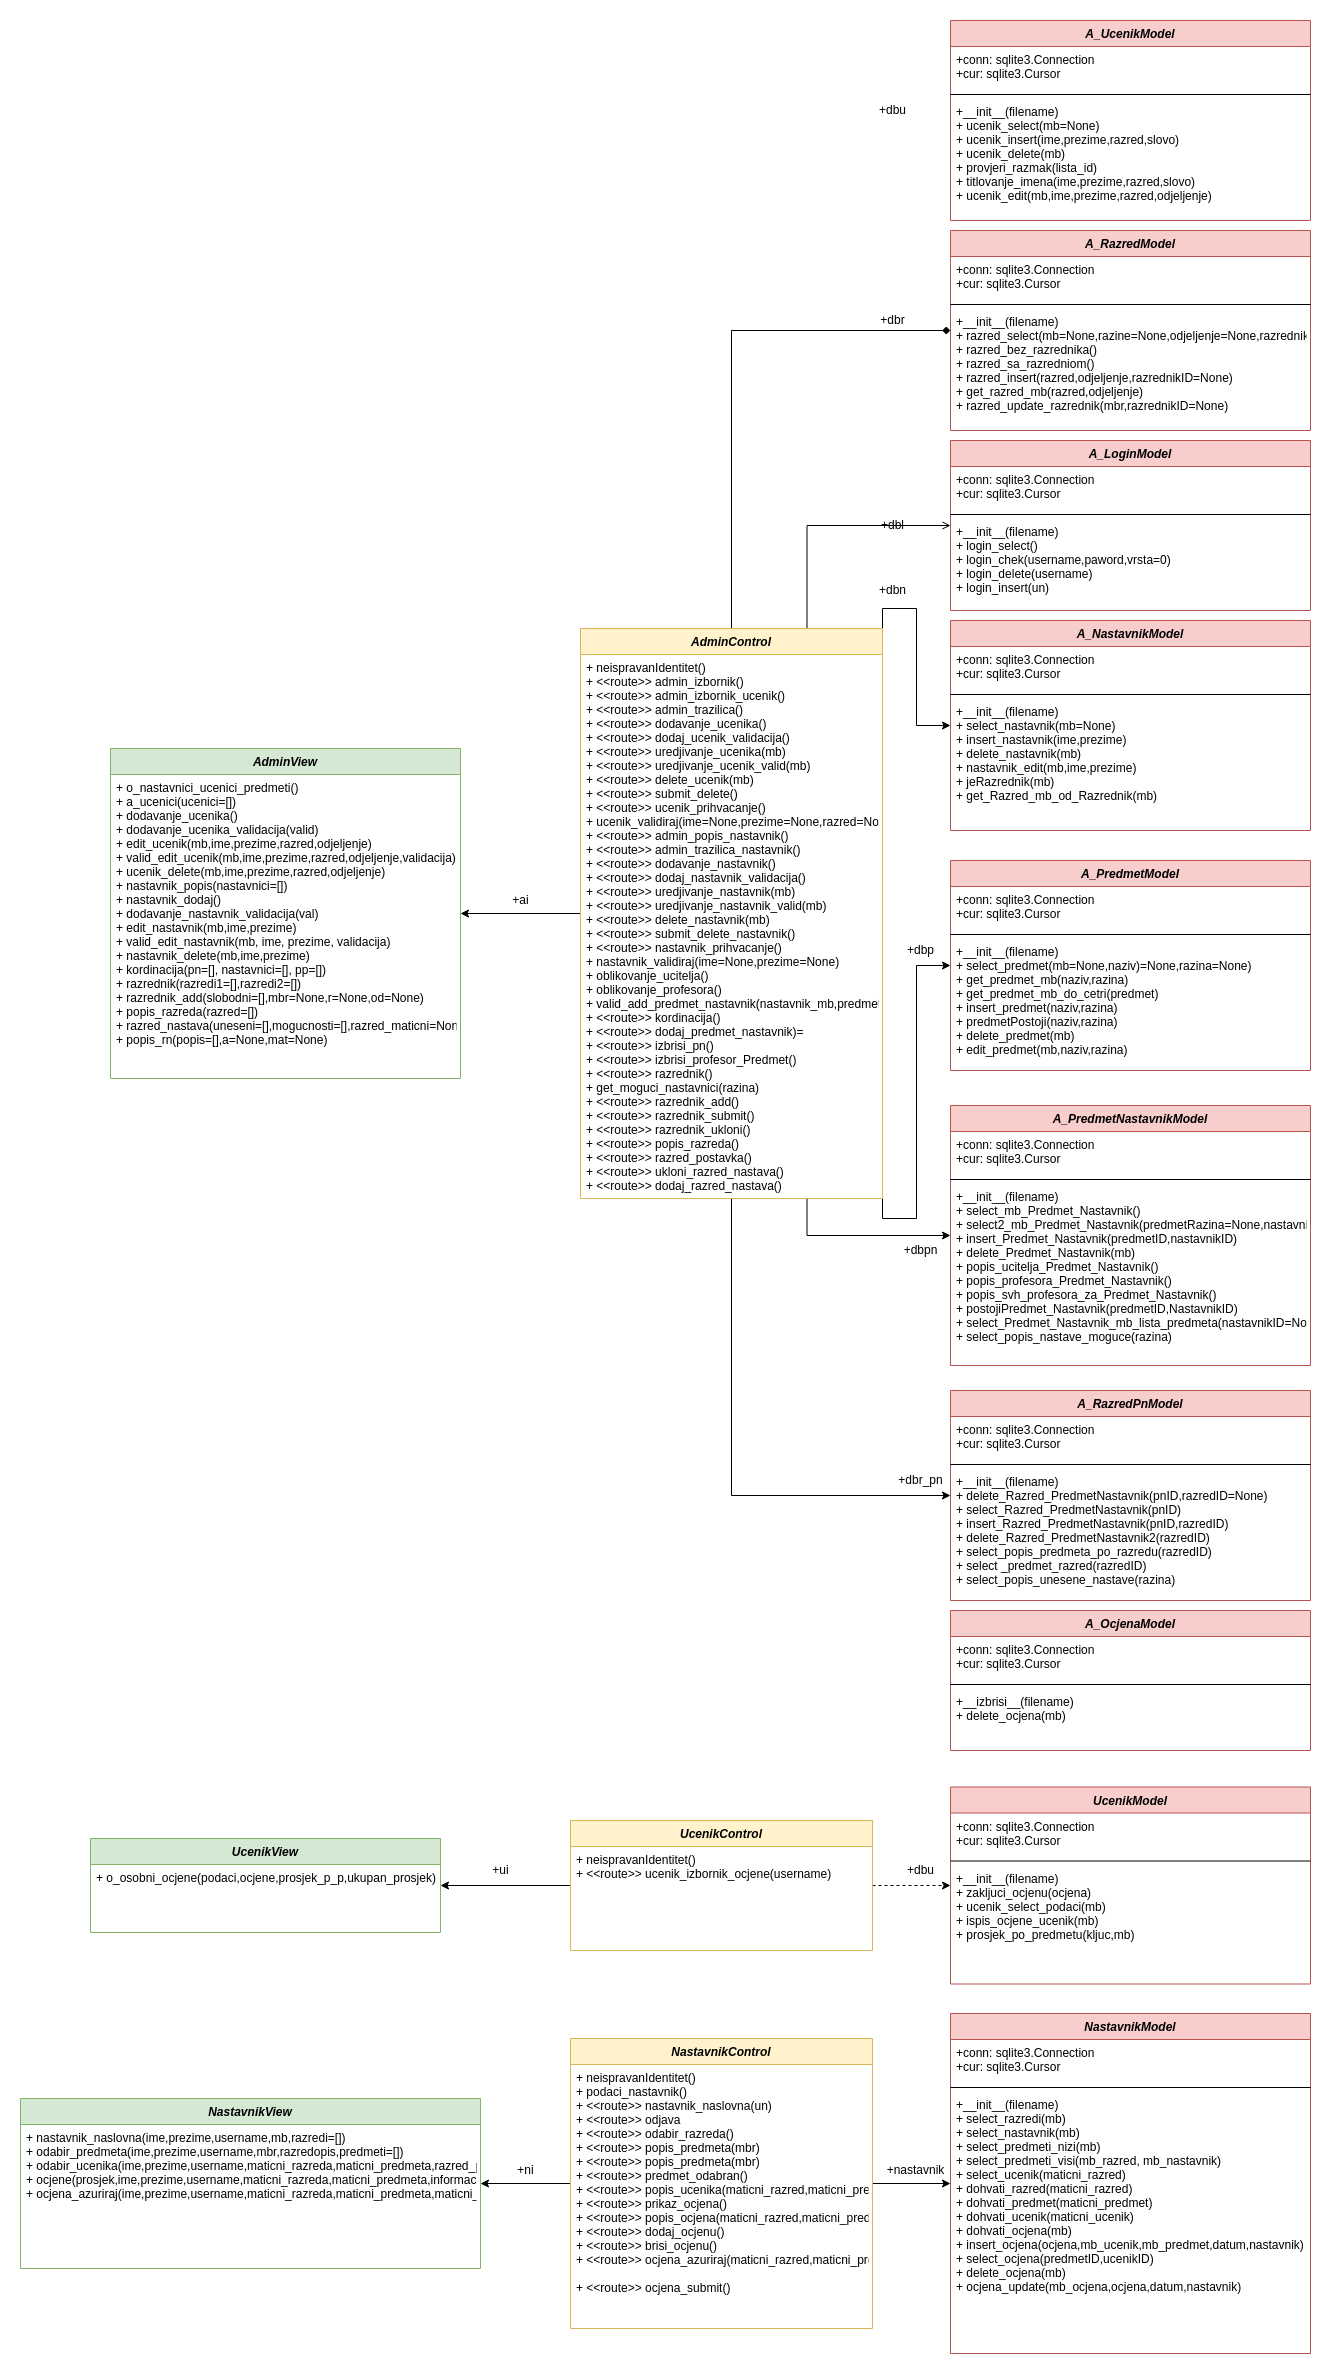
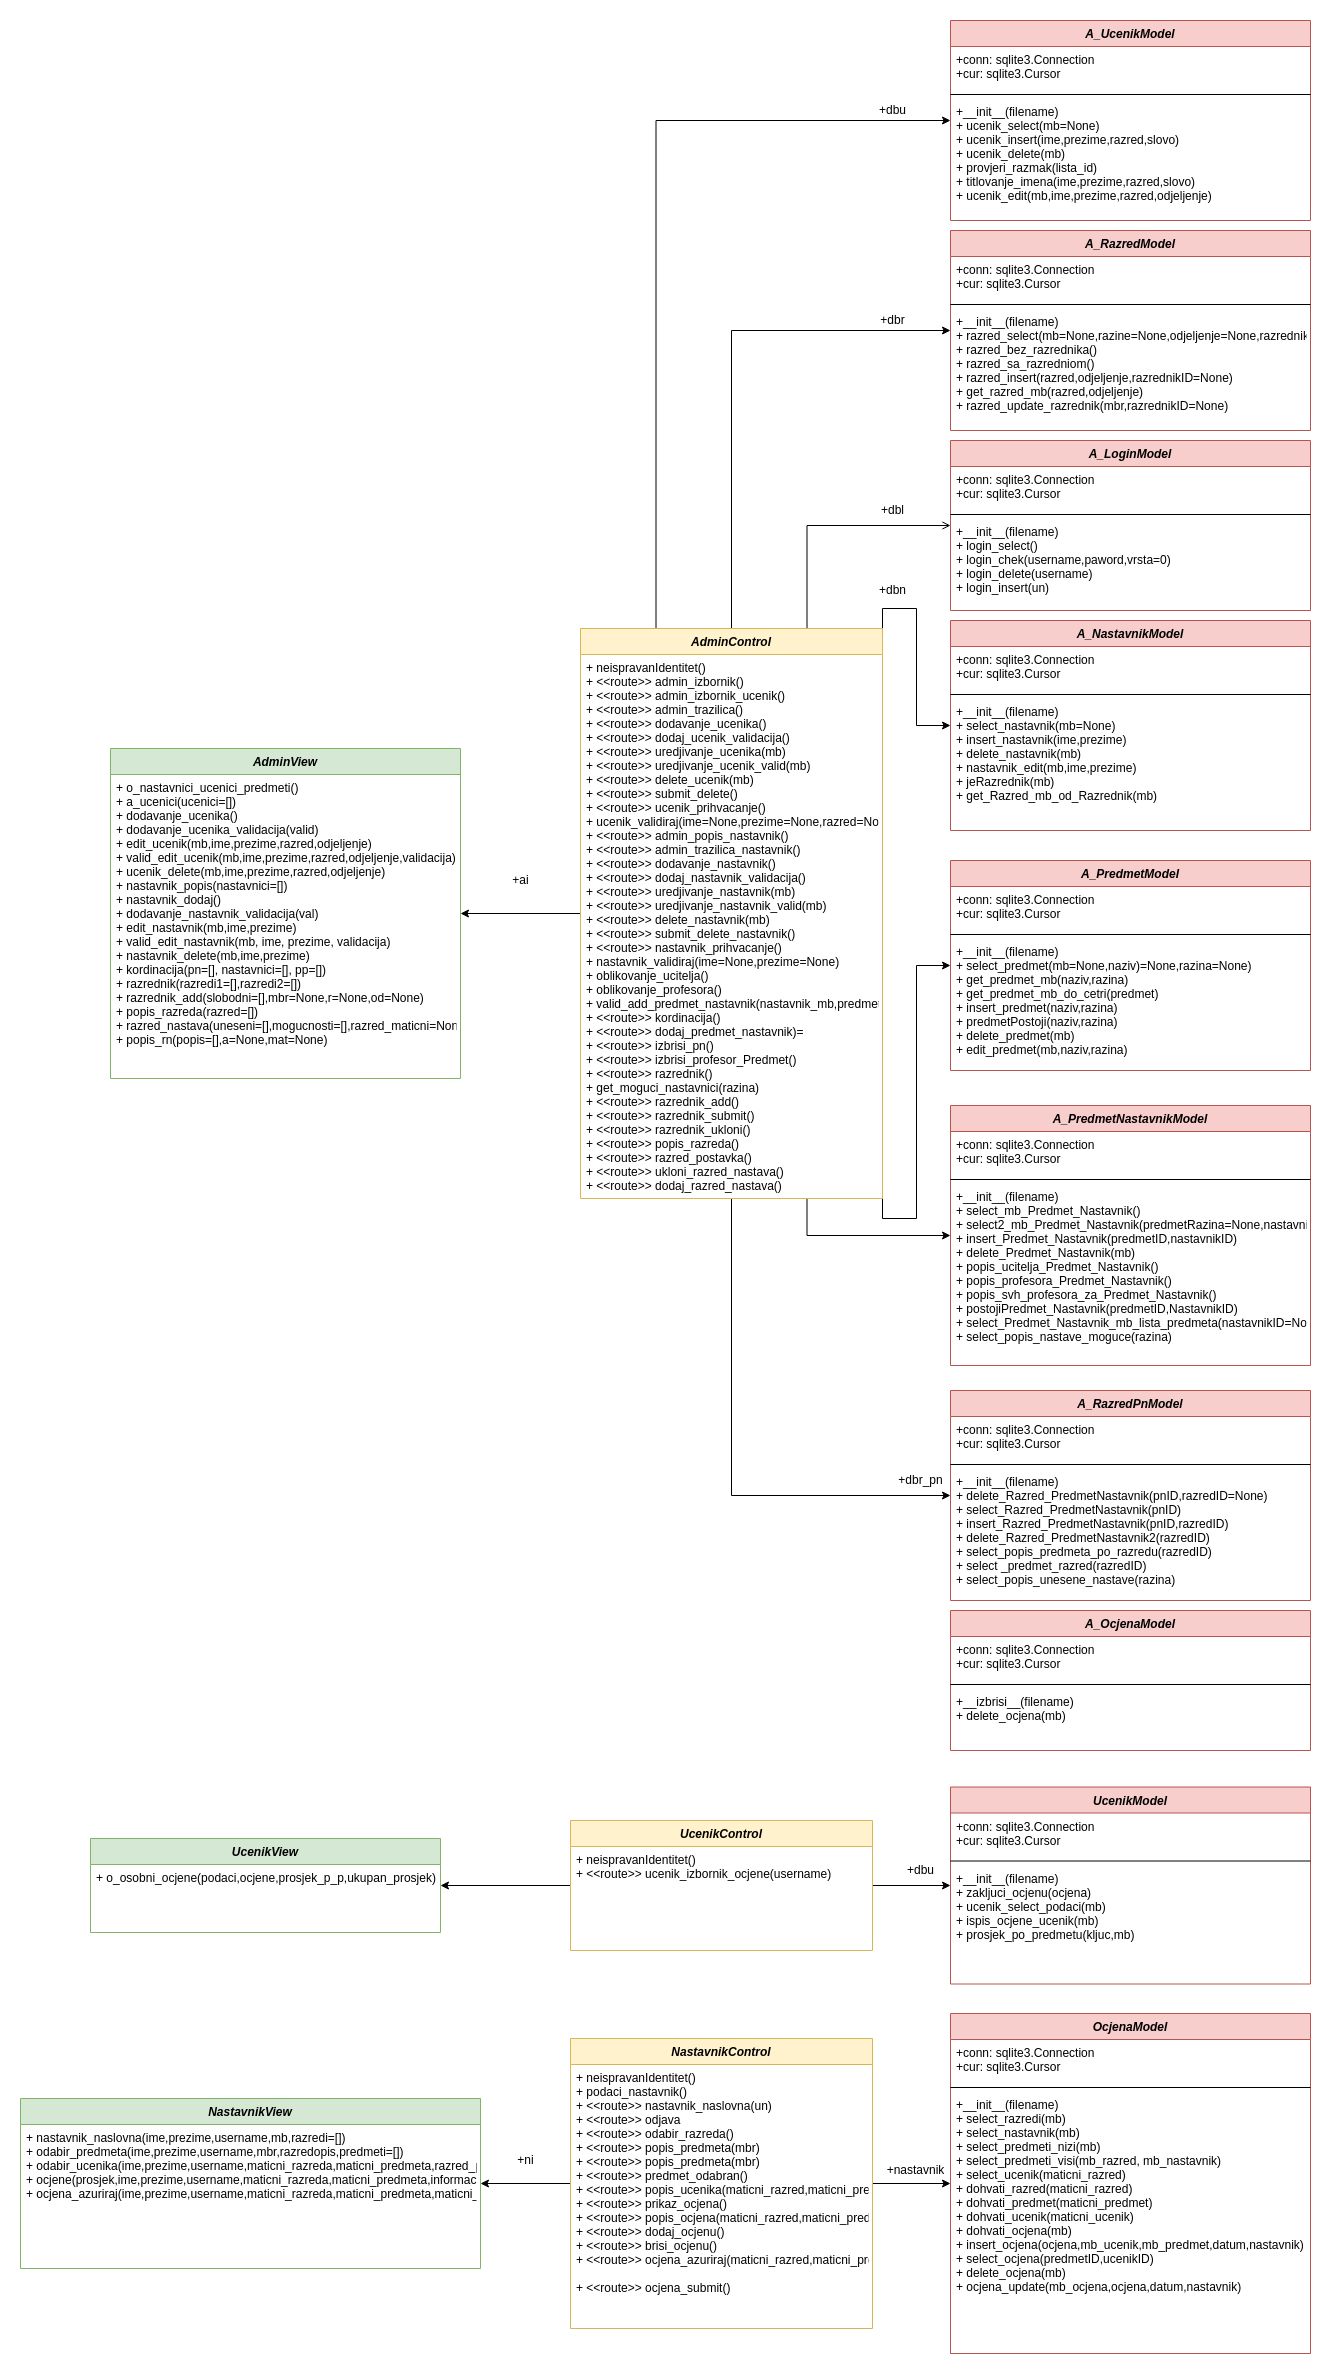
none -> (656, 231)
(942, 331) -> (942, 331)
(893, 526) -> (893, 511)
(521, 901) -> (521, 881)
(921, 951) -> none
(921, 1251) -> none
(501, 1871) -> none
(909, 1886) -> (909, 1886)
(1130, 2027) -> (1130, 2027)
(526, 2171) -> (526, 2161)
